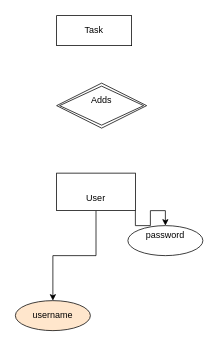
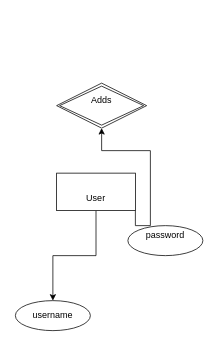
(94, 30) -> none
(161, 210) -> (149, 150)
(53, 315) -> (53, 315)
